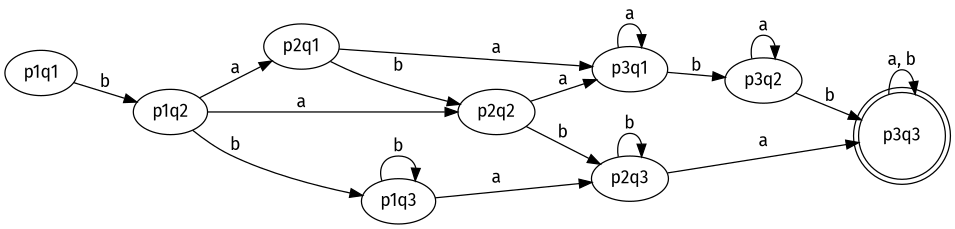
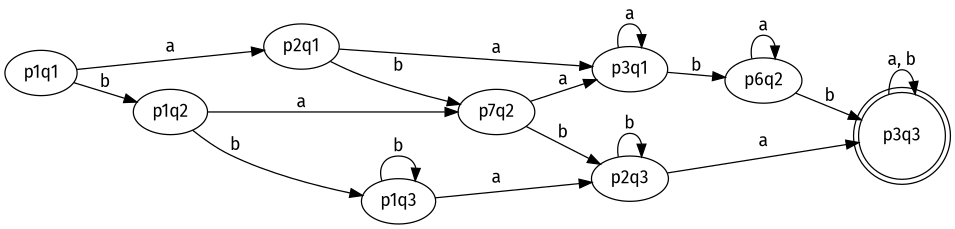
(763, 81) -> (763, 81)
(230, 82) -> (164, 60)
(496, 112) -> (496, 112)
